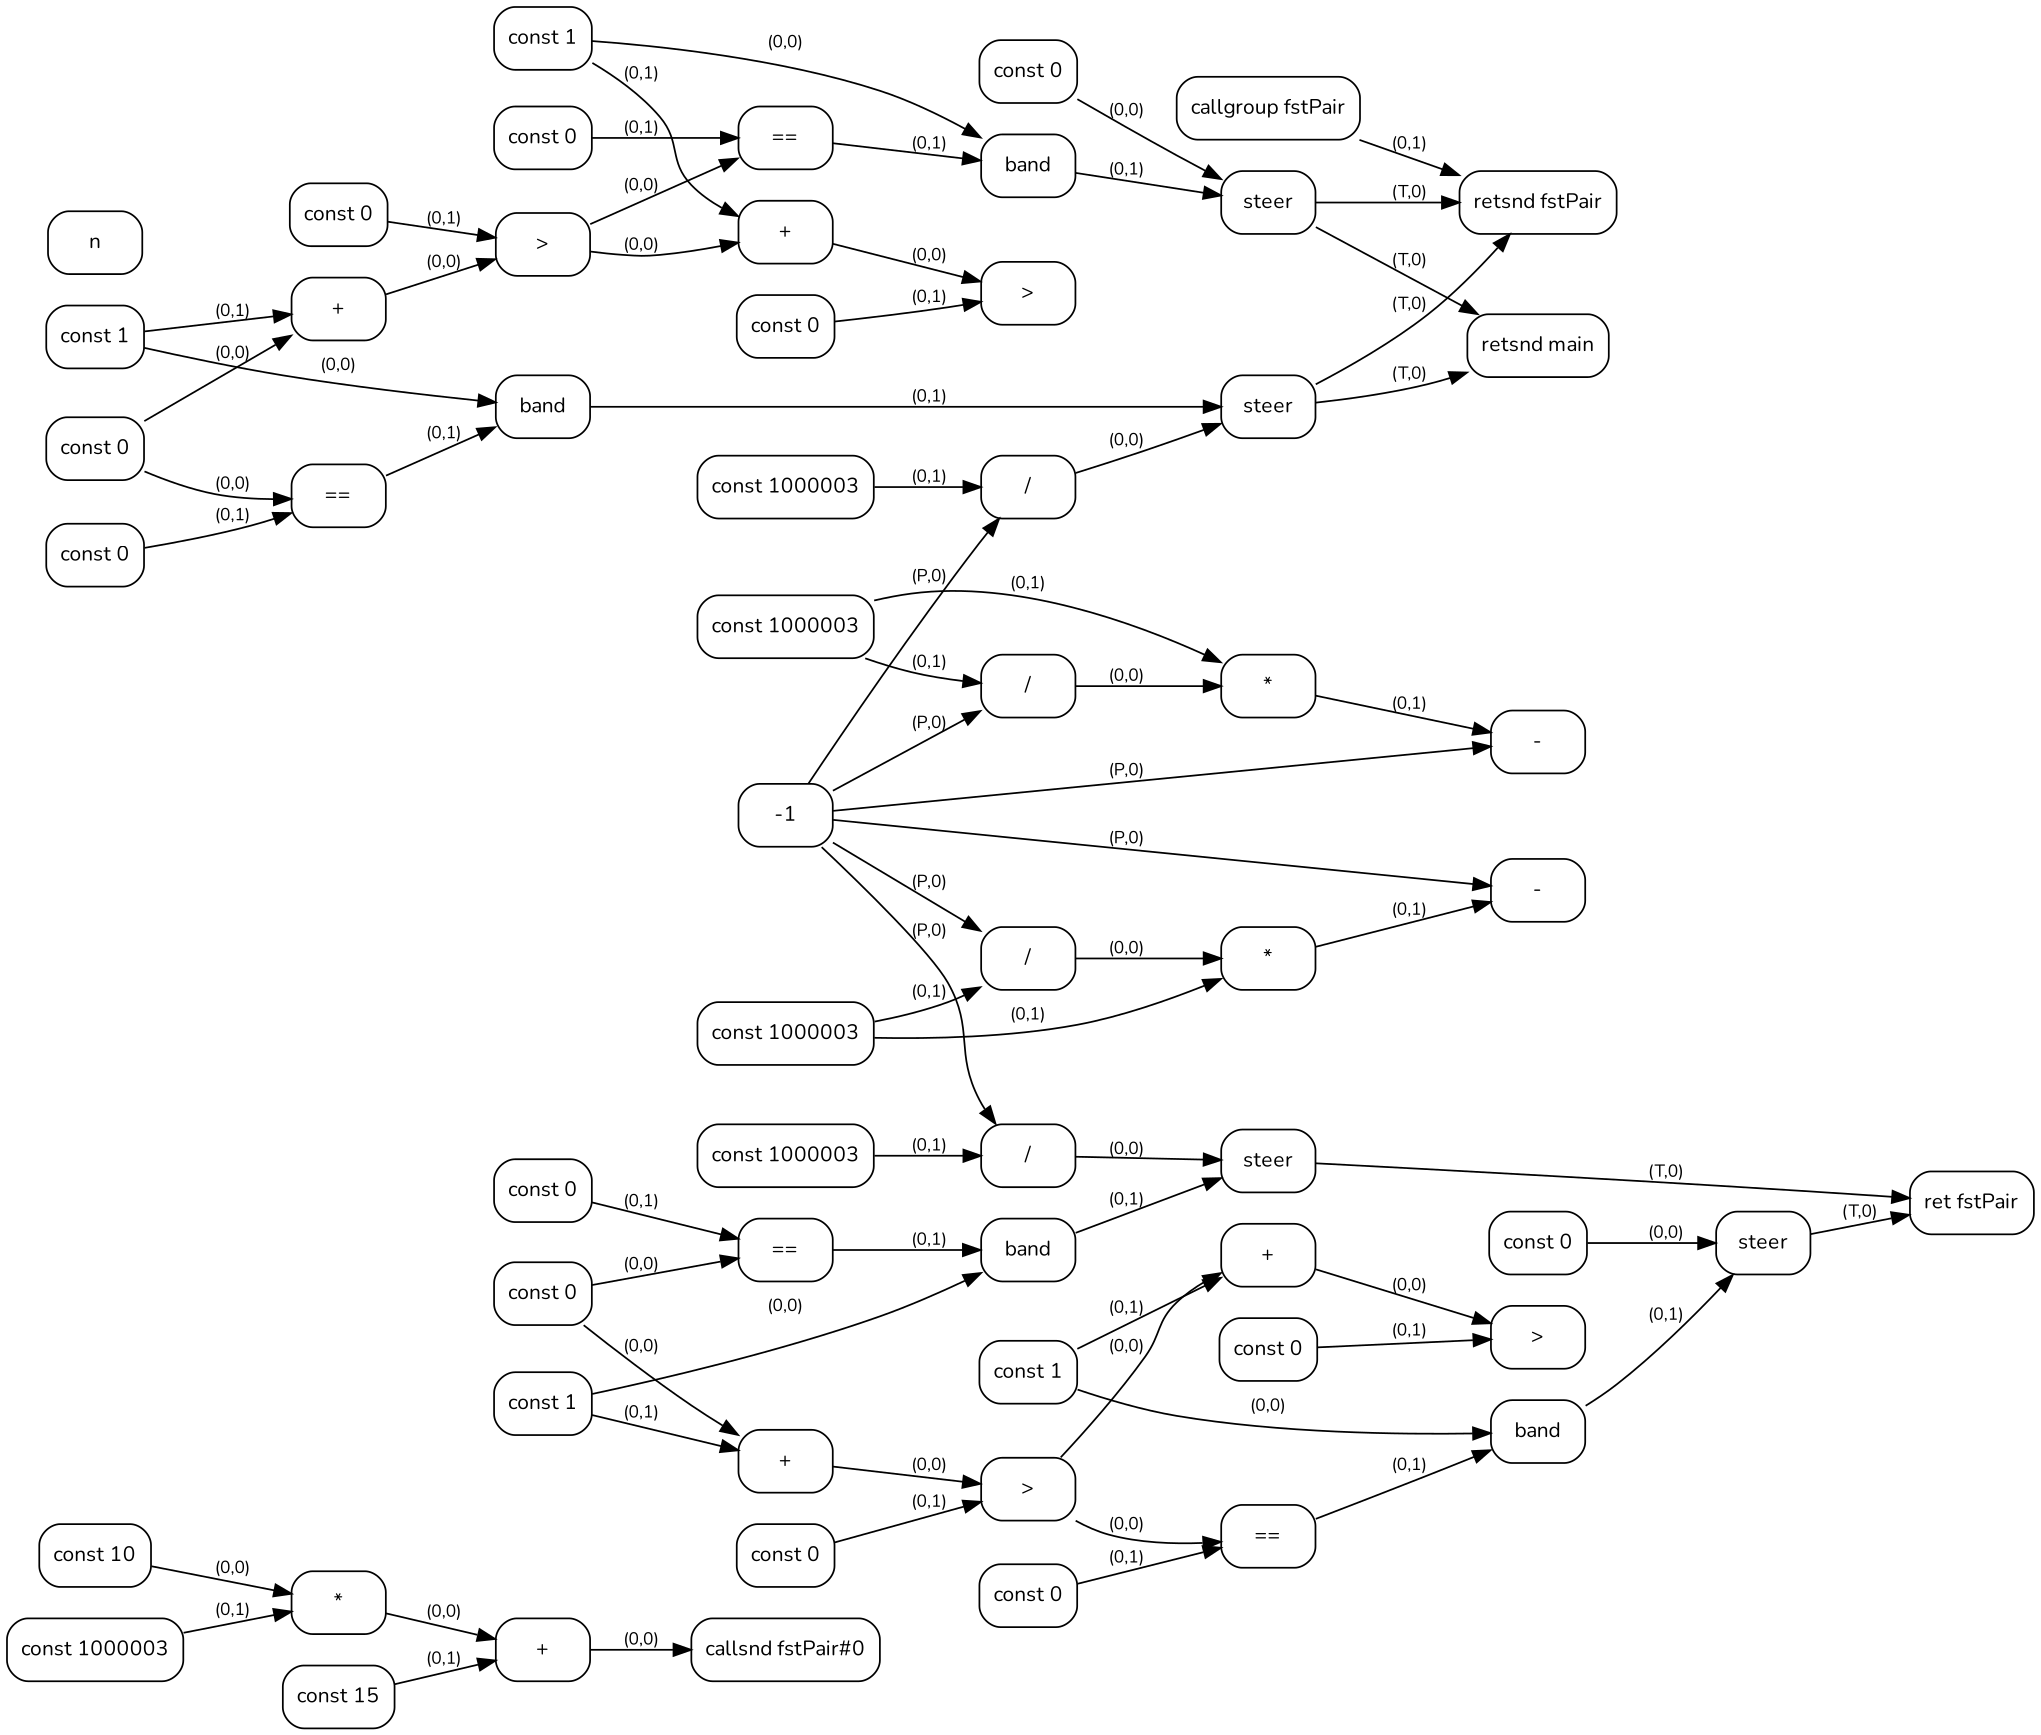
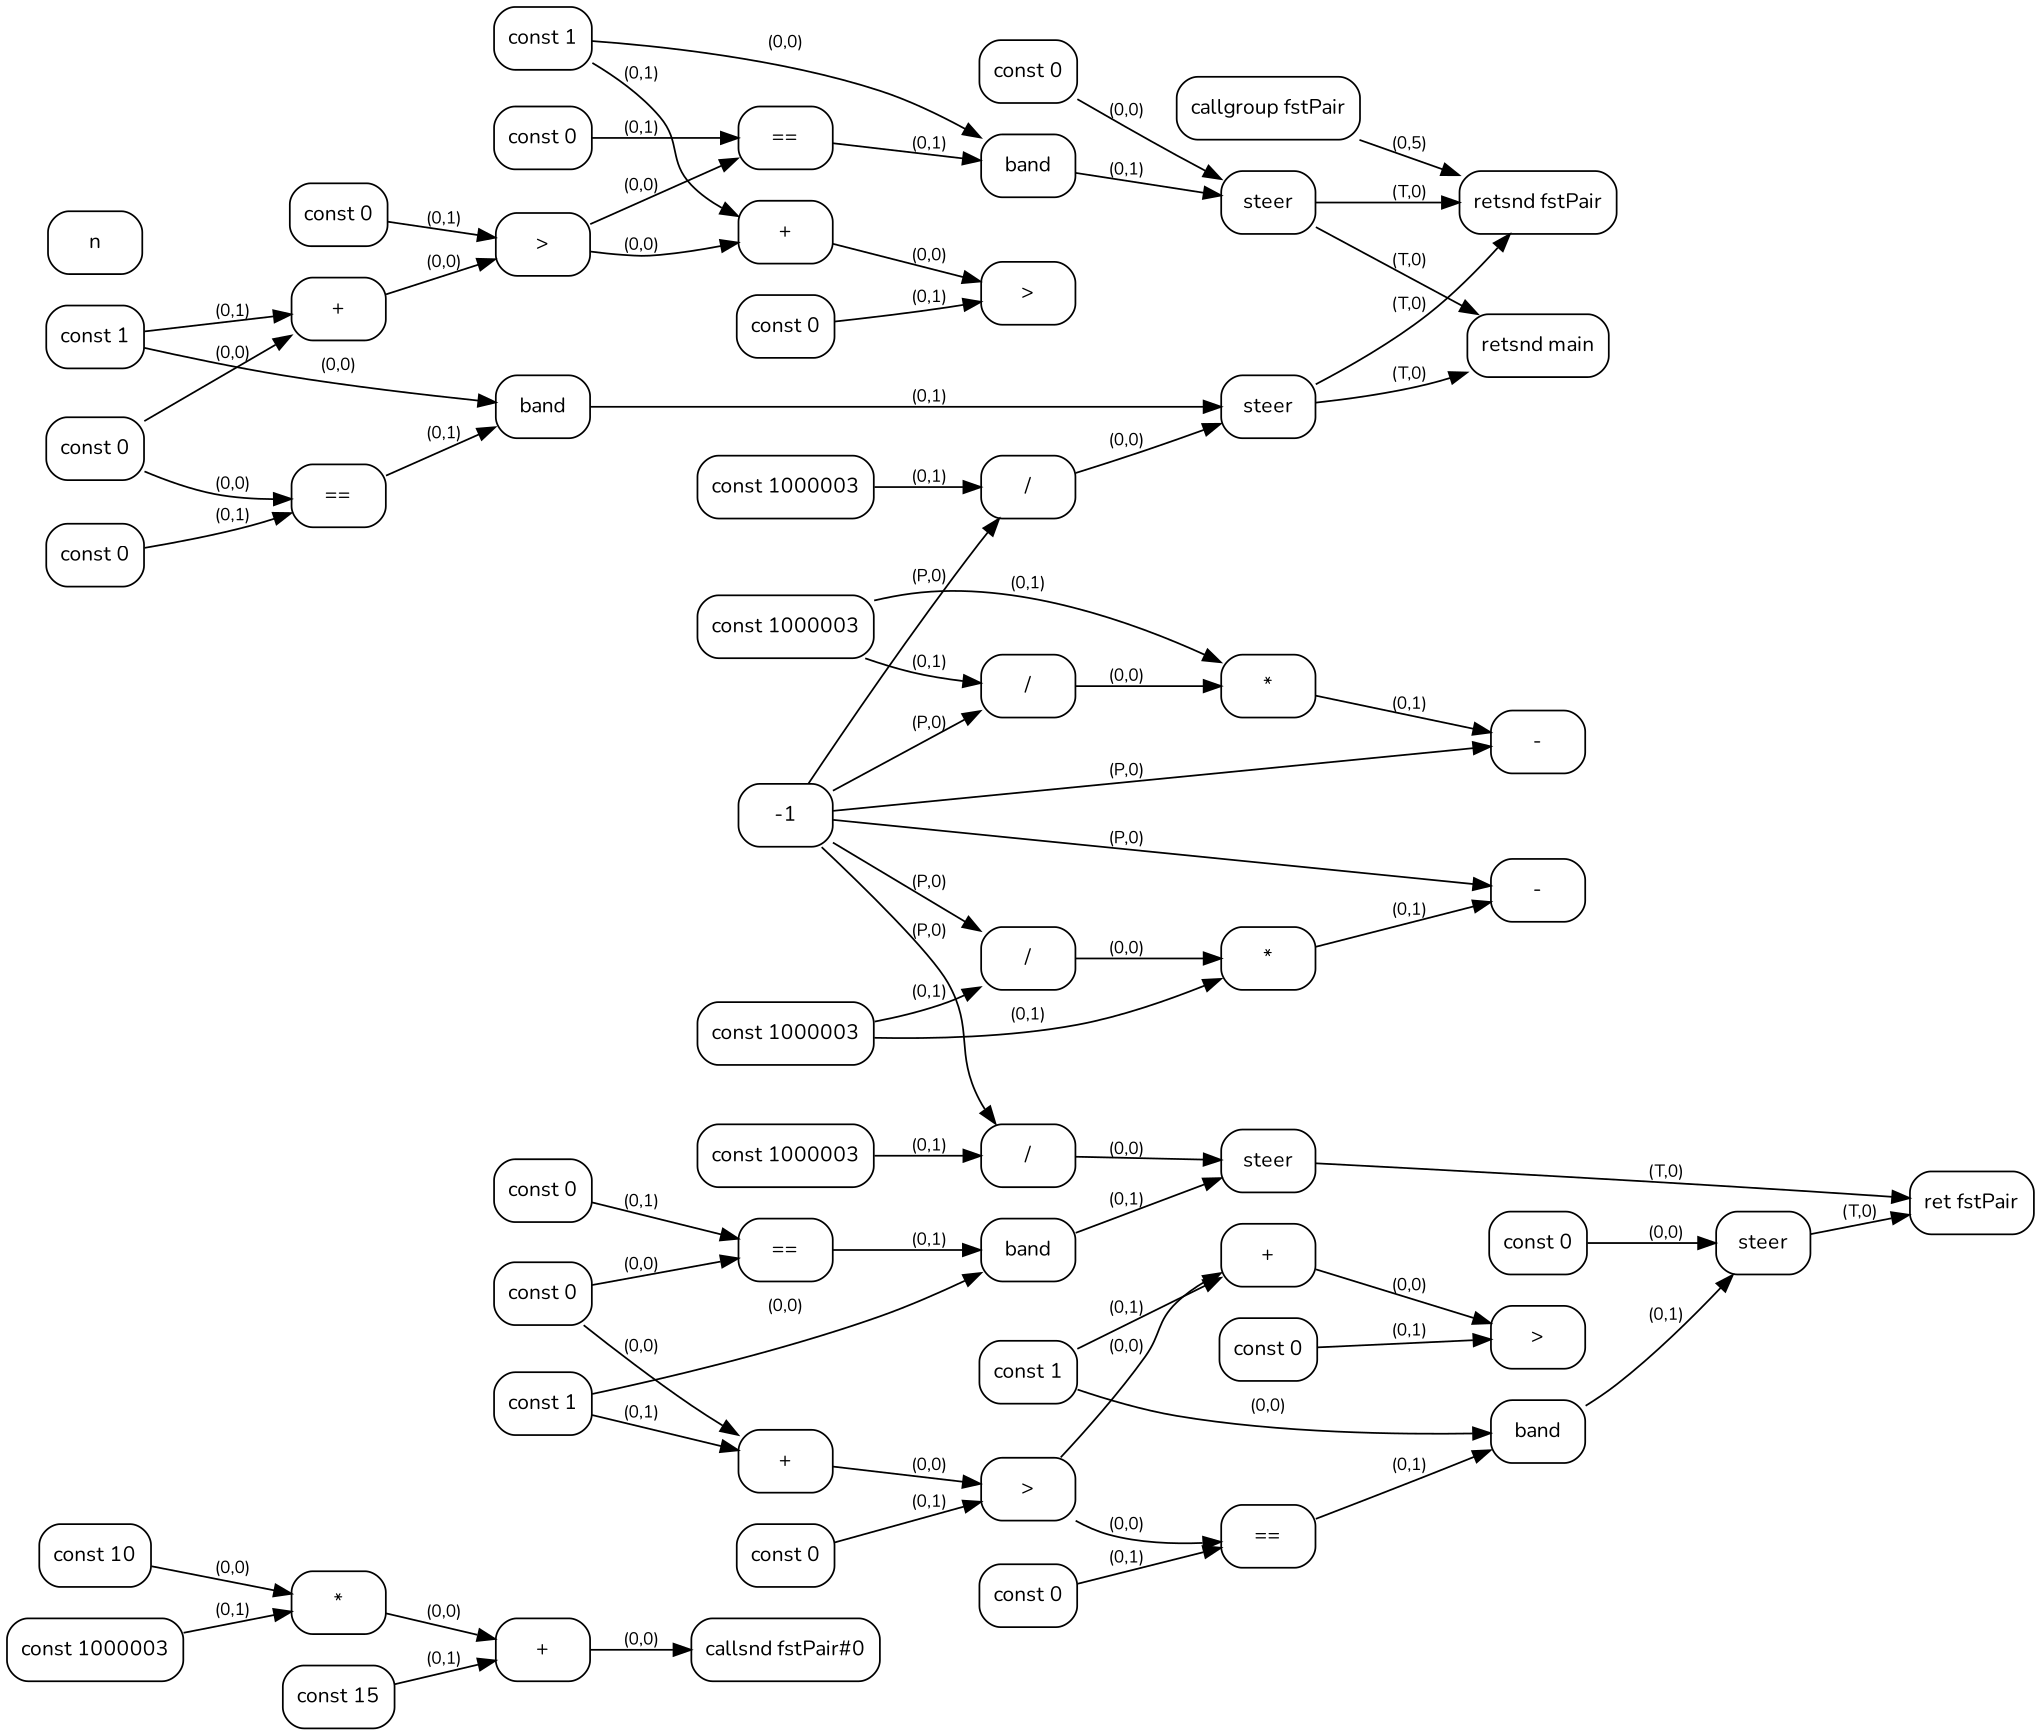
(1410, 144) -> (1410, 144)
